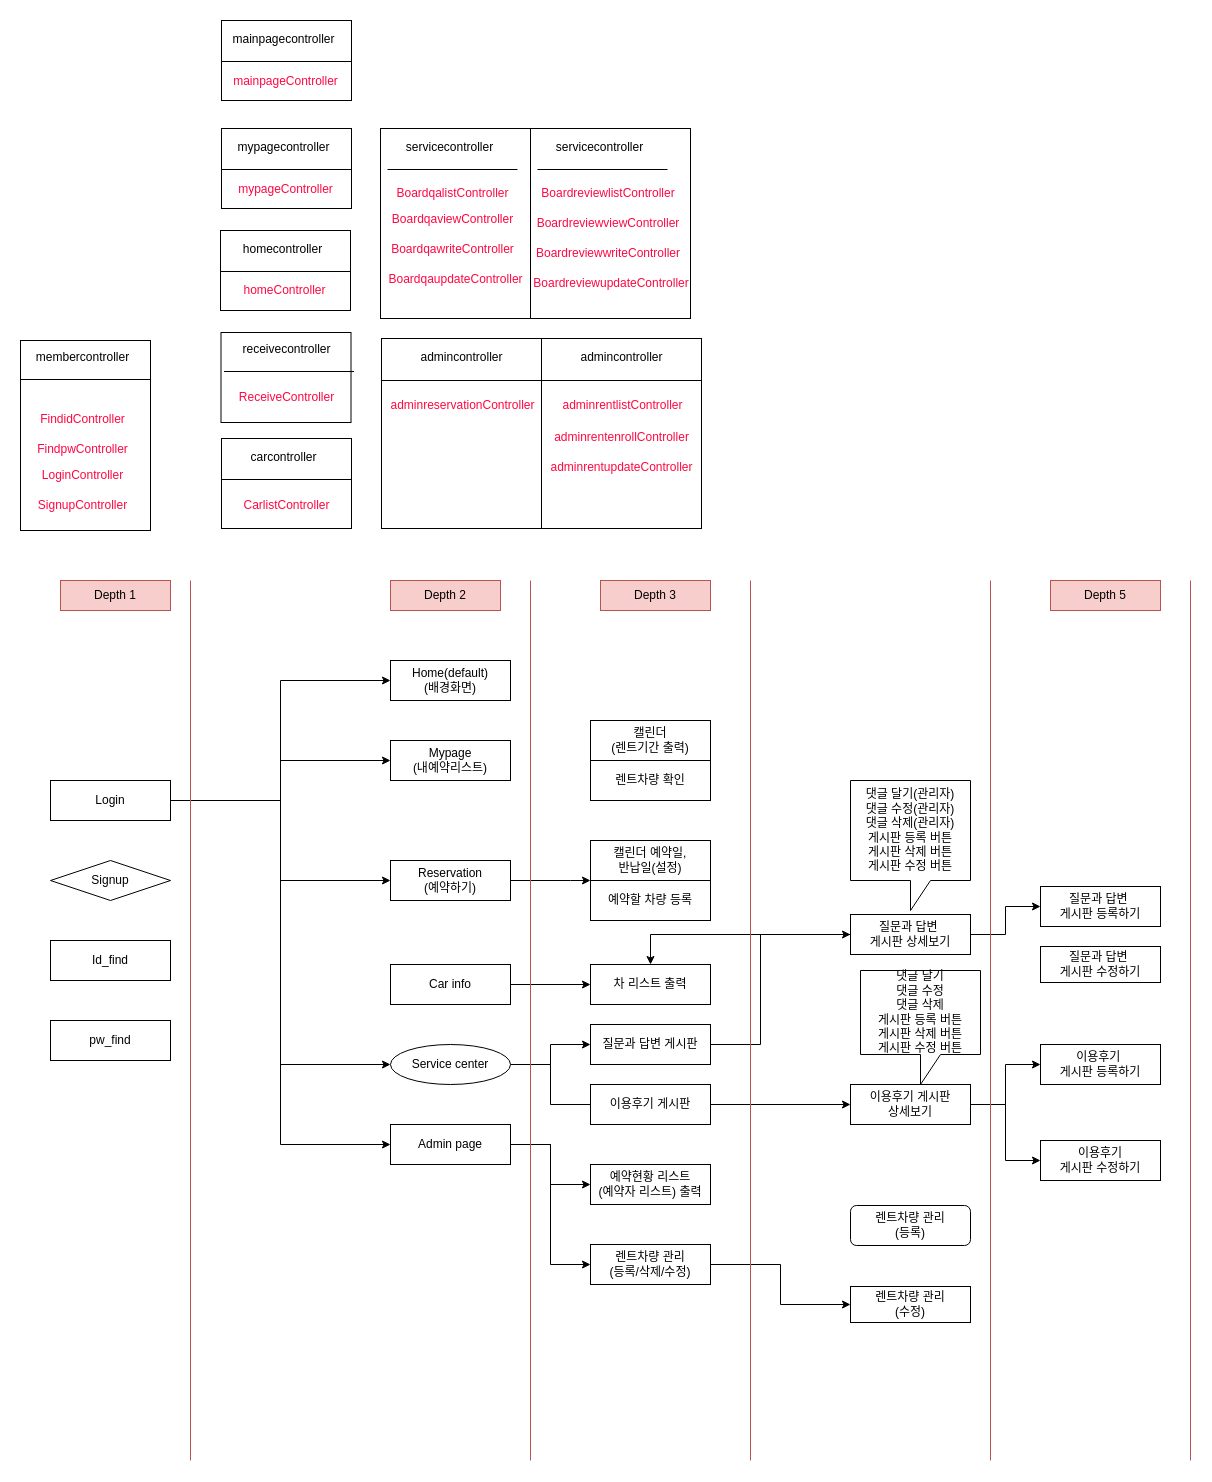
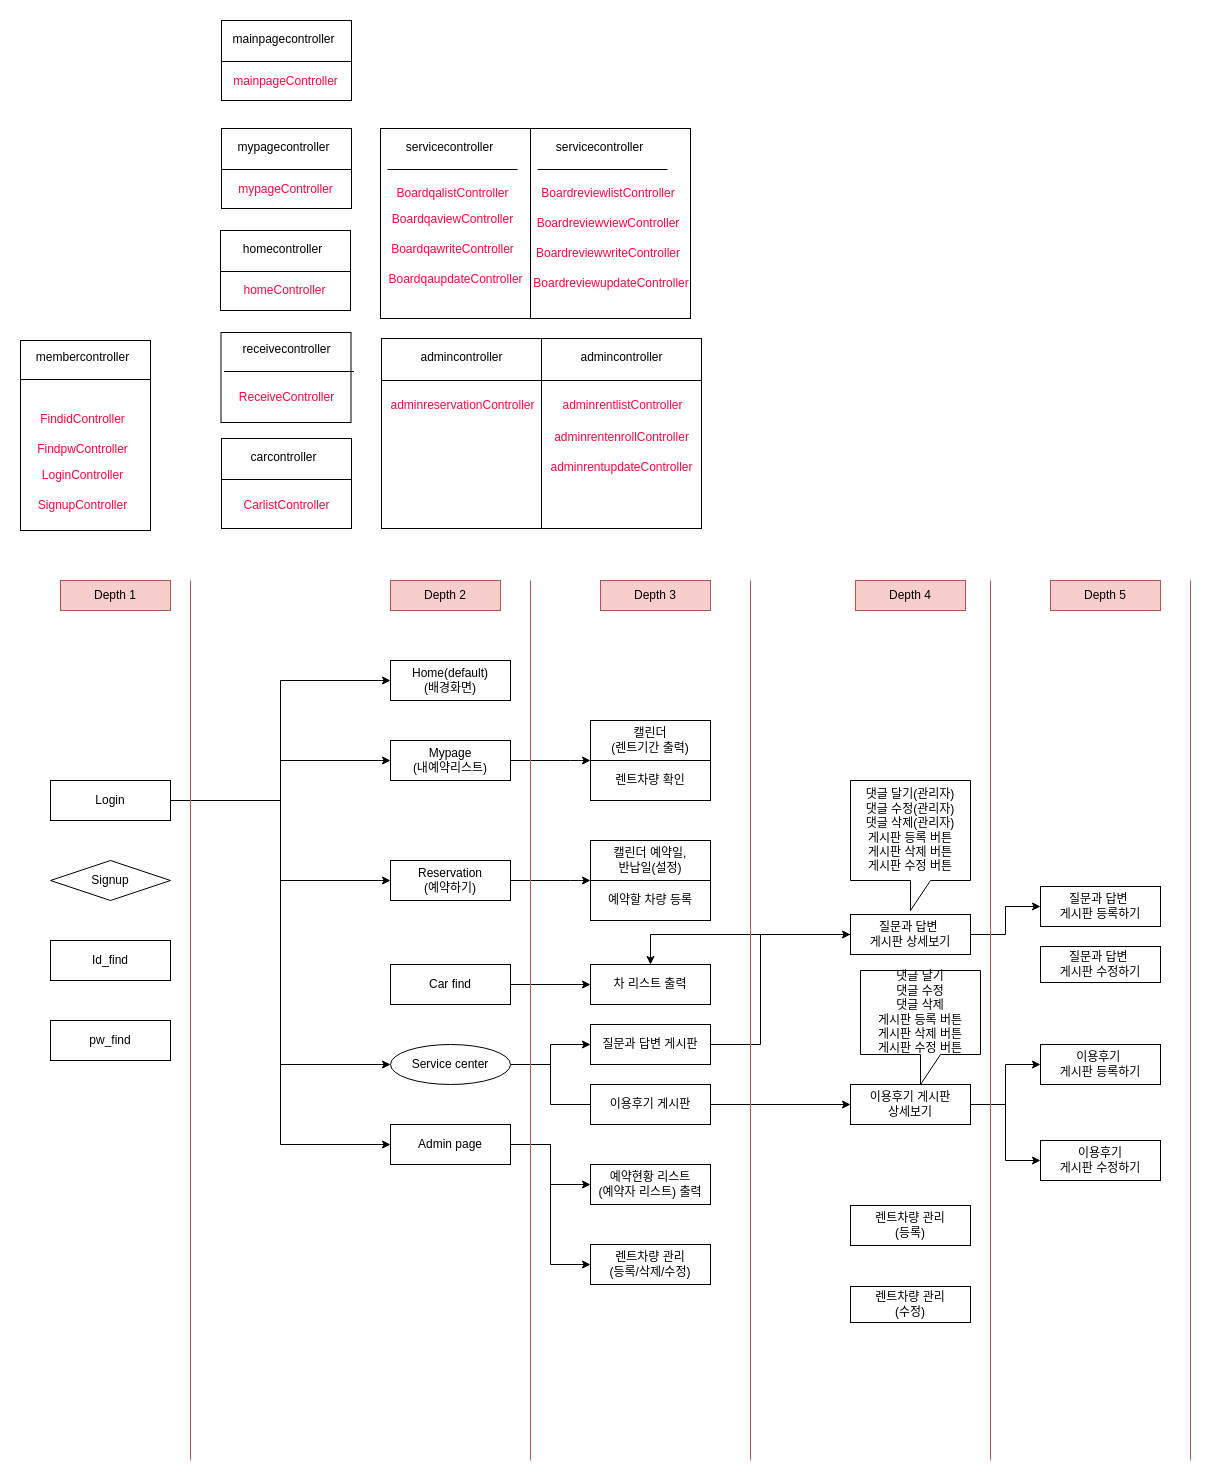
none -> (911, 596)
none -> (547, 761)
(451, 985) -> (451, 985)
(911, 1226) -> (911, 1226)
(781, 1281) -> none
